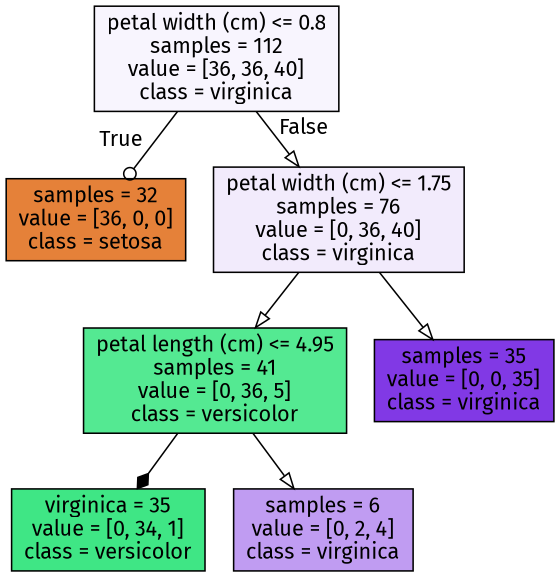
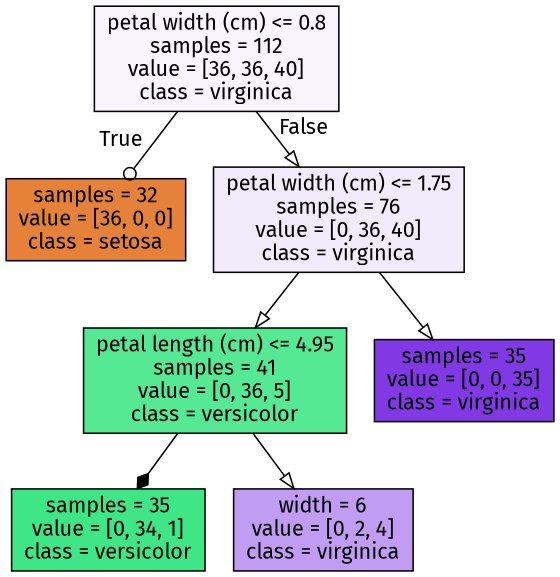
(108, 530) -> (108, 530)
(323, 530) -> (323, 530)
